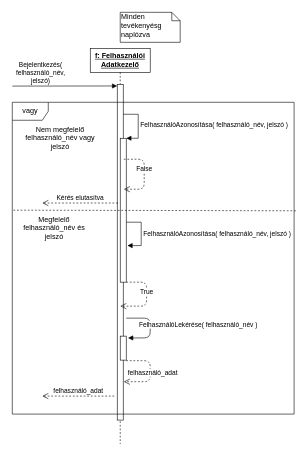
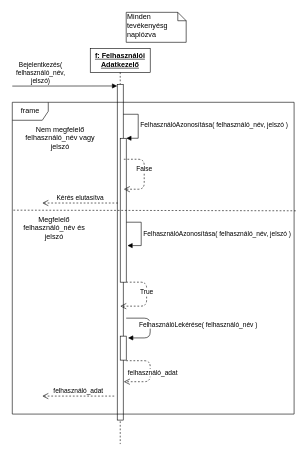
(150, 27) -> (156, 27)
(30, 111) -> (30, 111)
